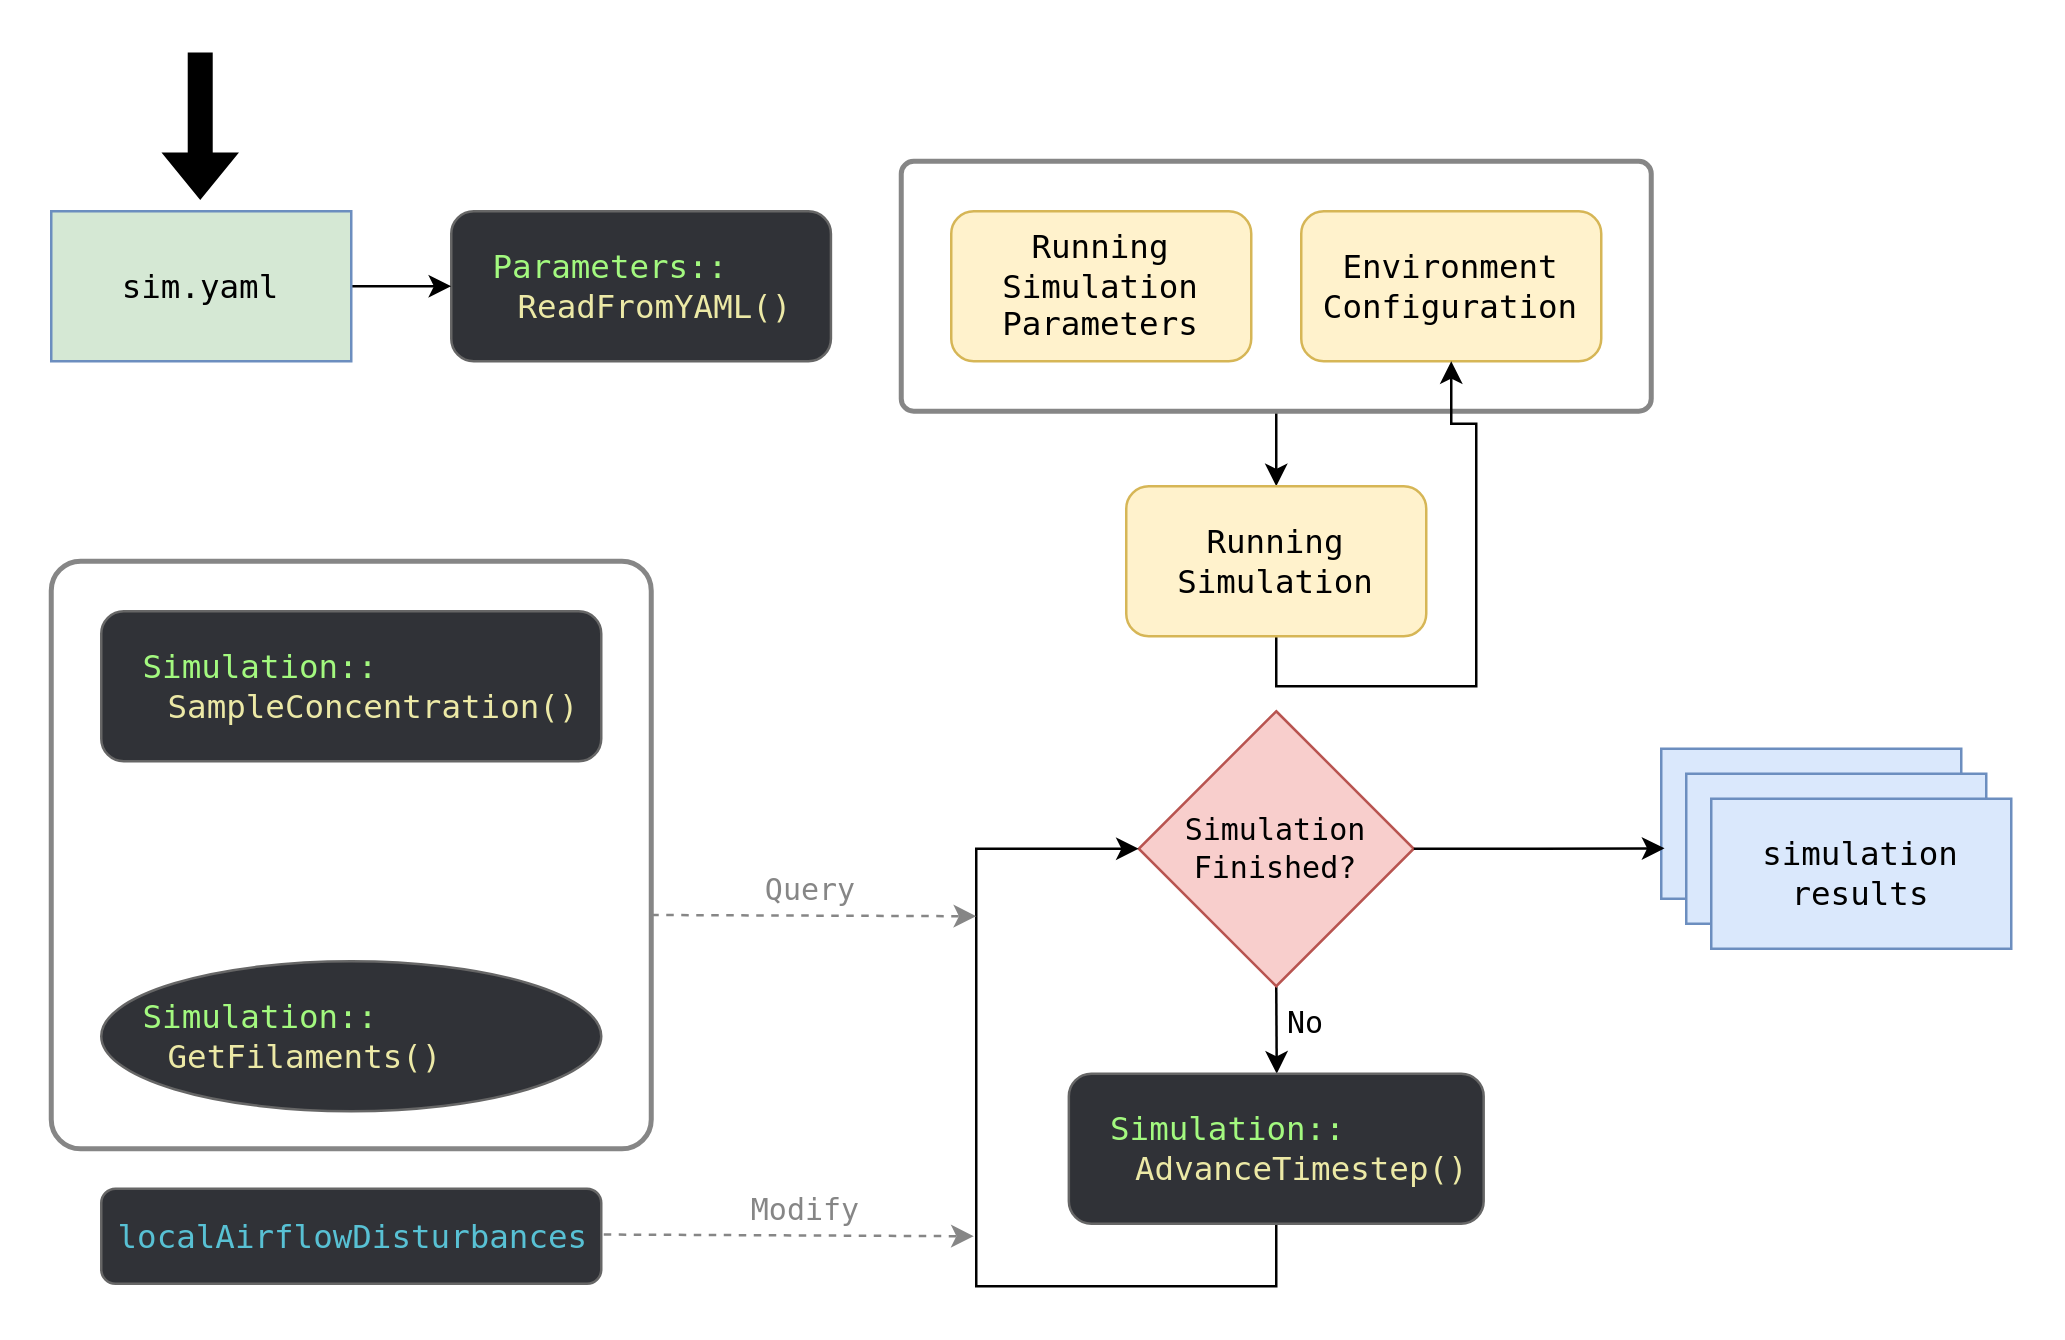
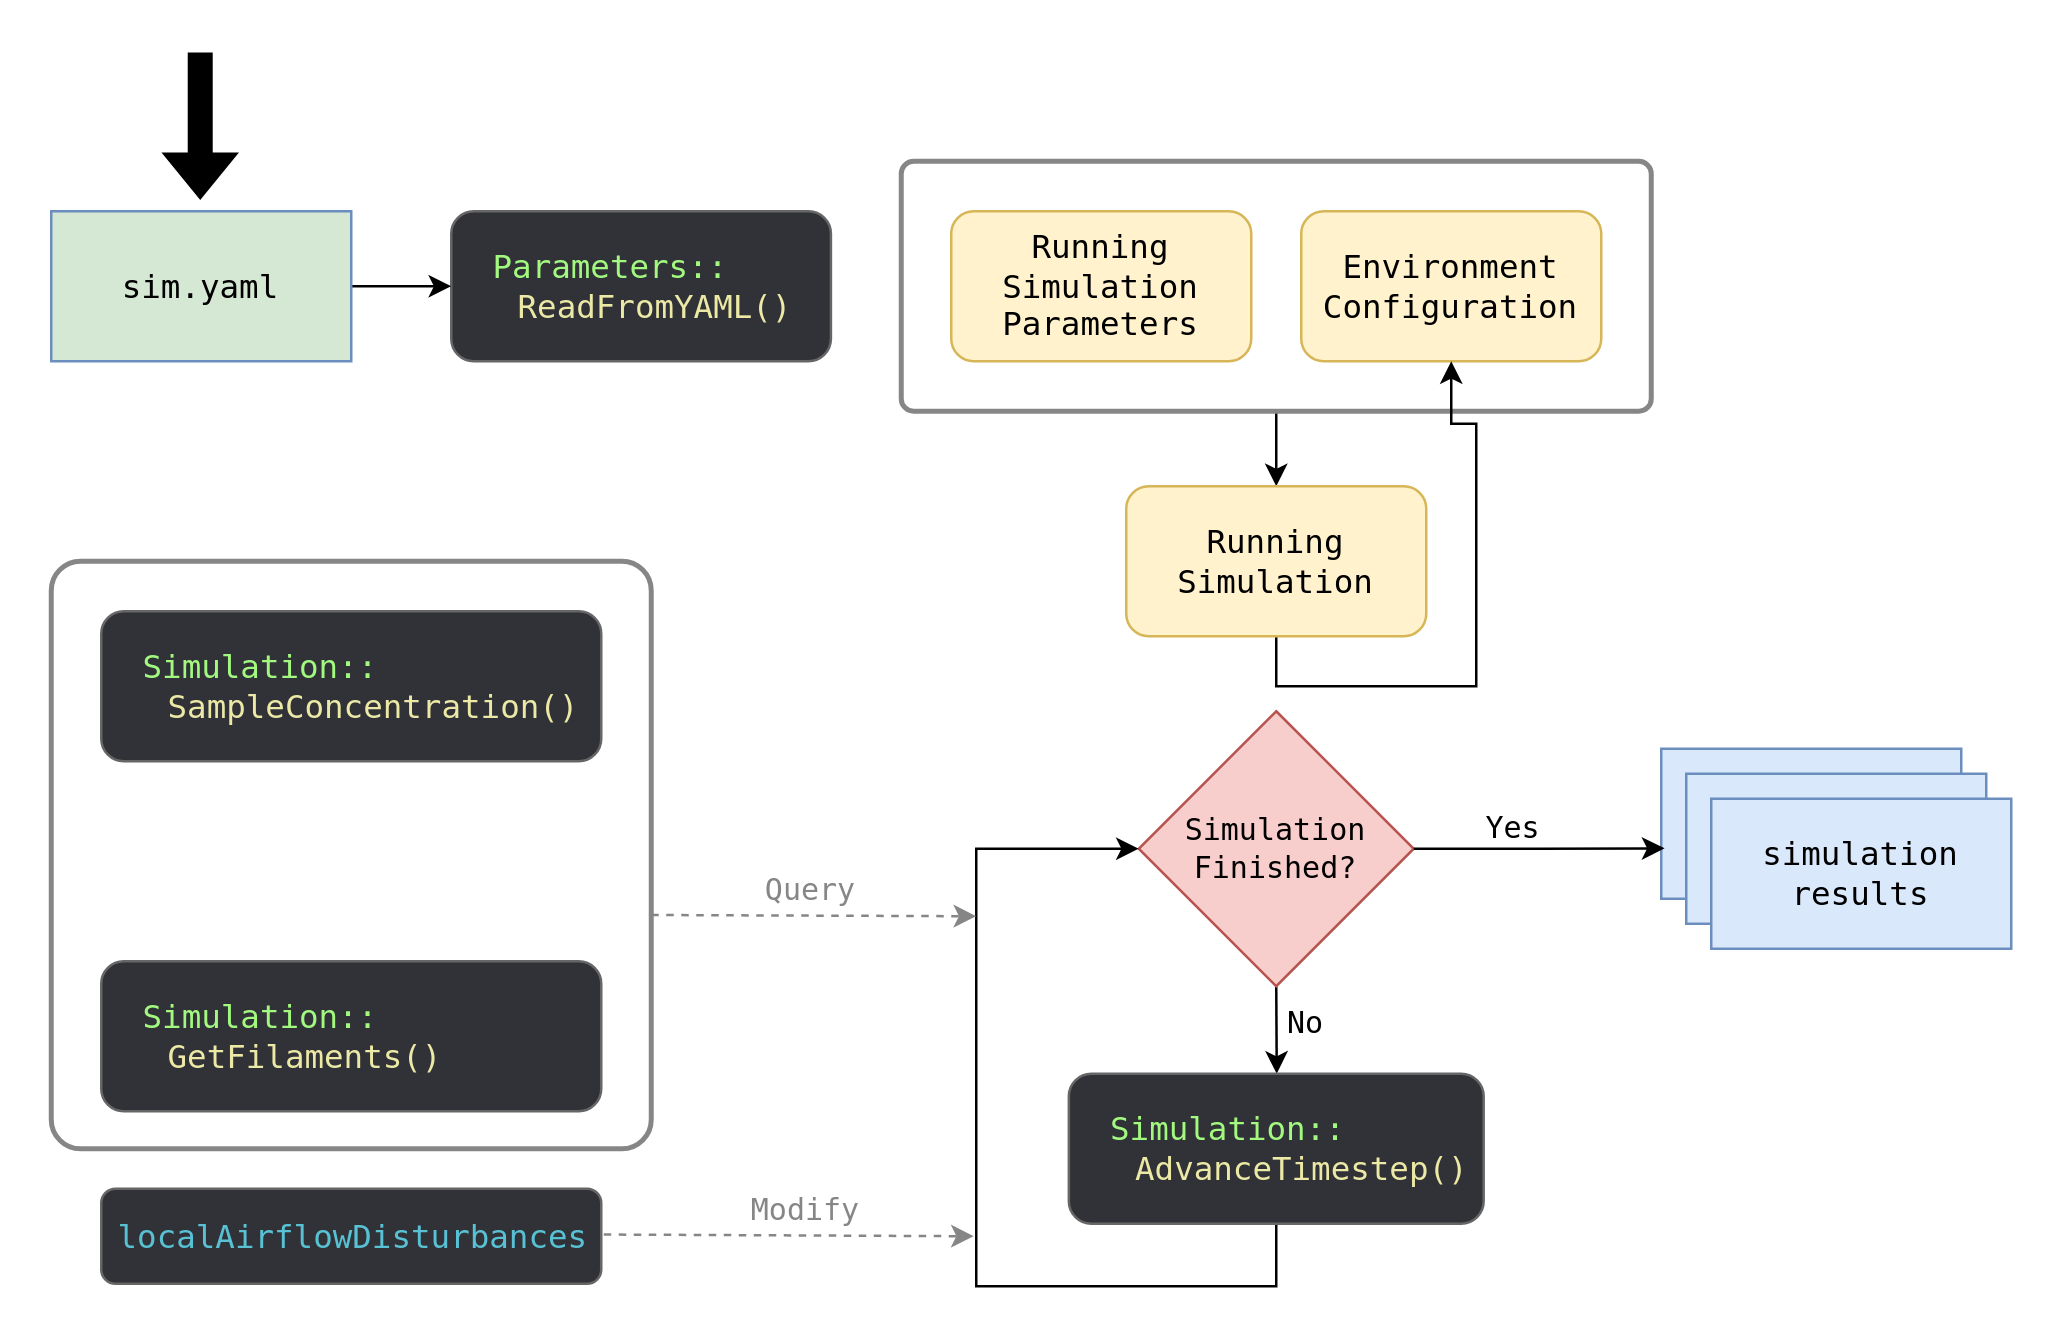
none -> (1514, 829)
(351, 1036) -> (351, 1036)
